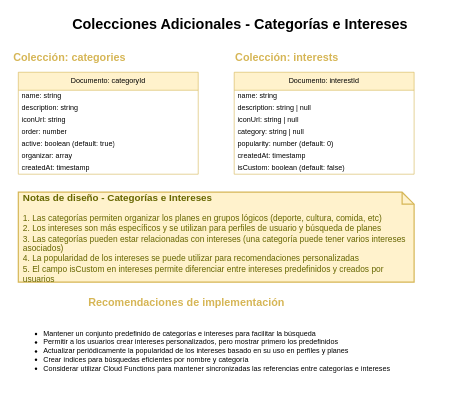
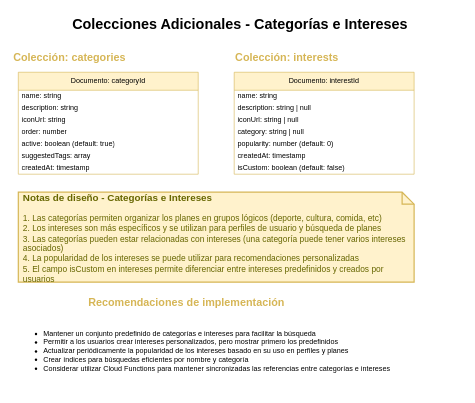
(51, 156) -> (60, 156)
